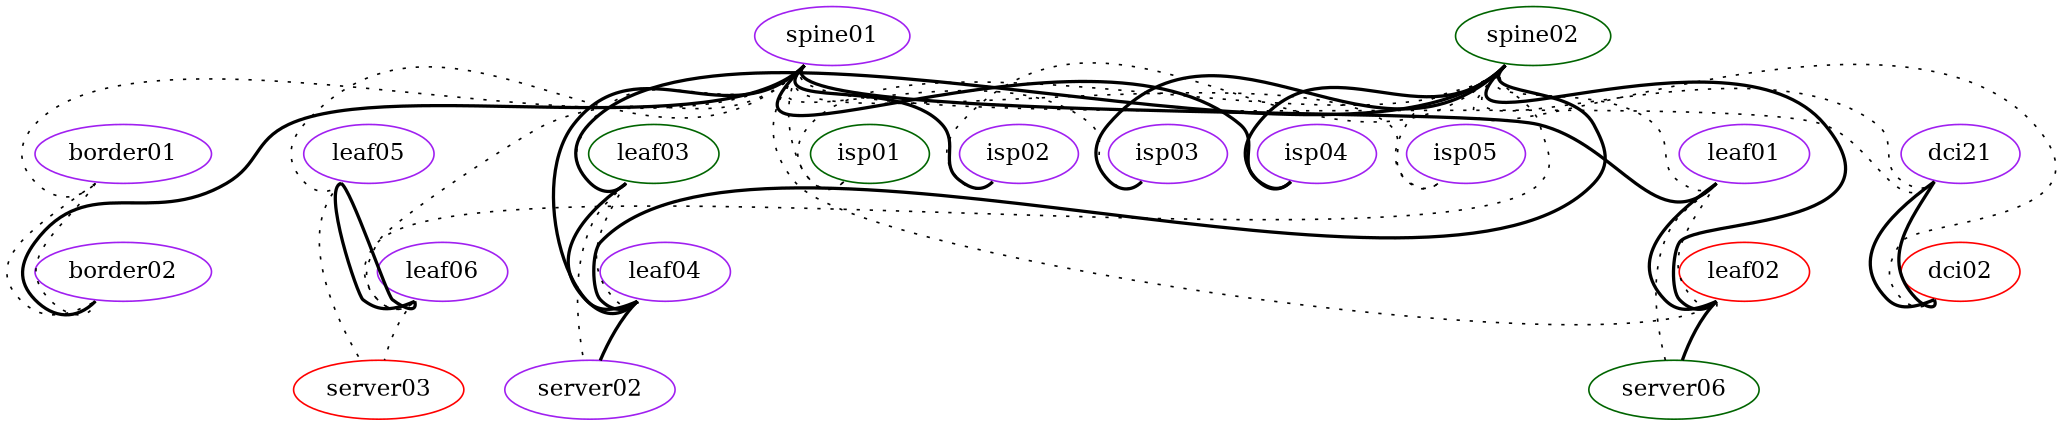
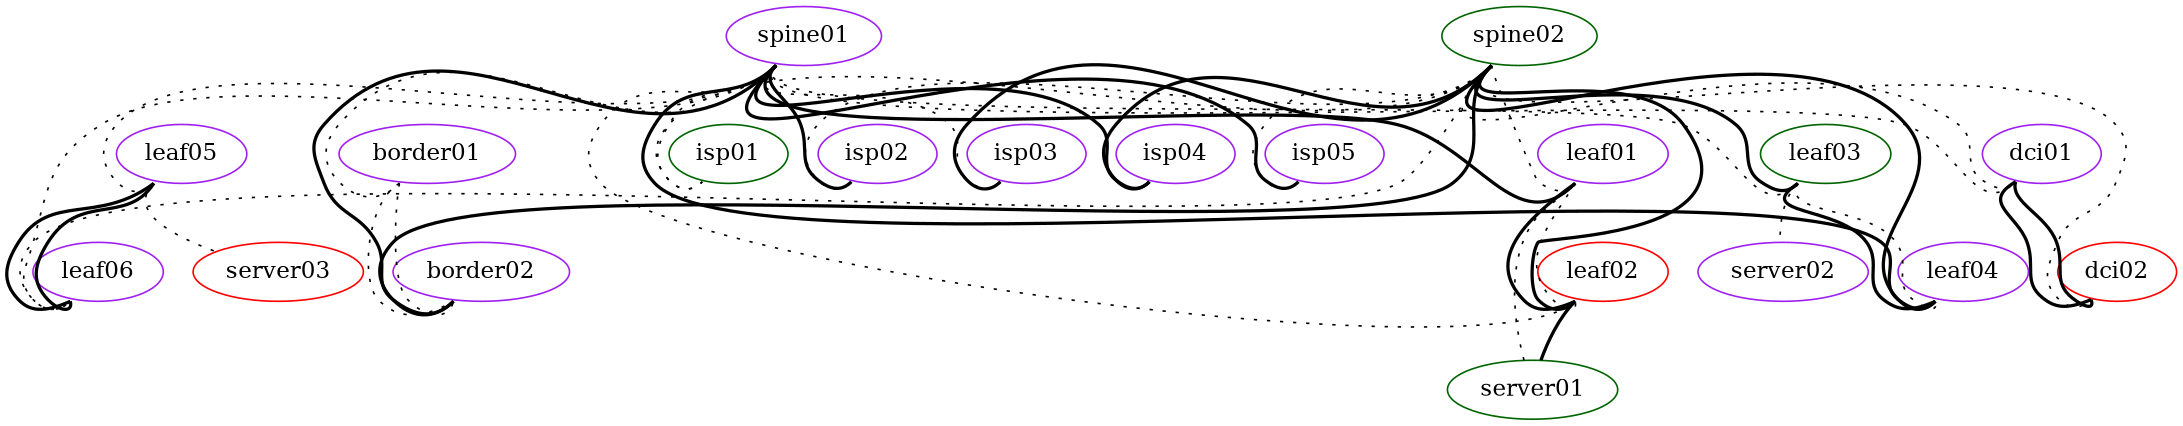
(1132, 94) -> (1023, 83)
(1961, 154) -> (2042, 154)
none -> (620, 207)
(396, 329) -> none
(616, 329) -> none
(1674, 390) -> (1533, 390)
